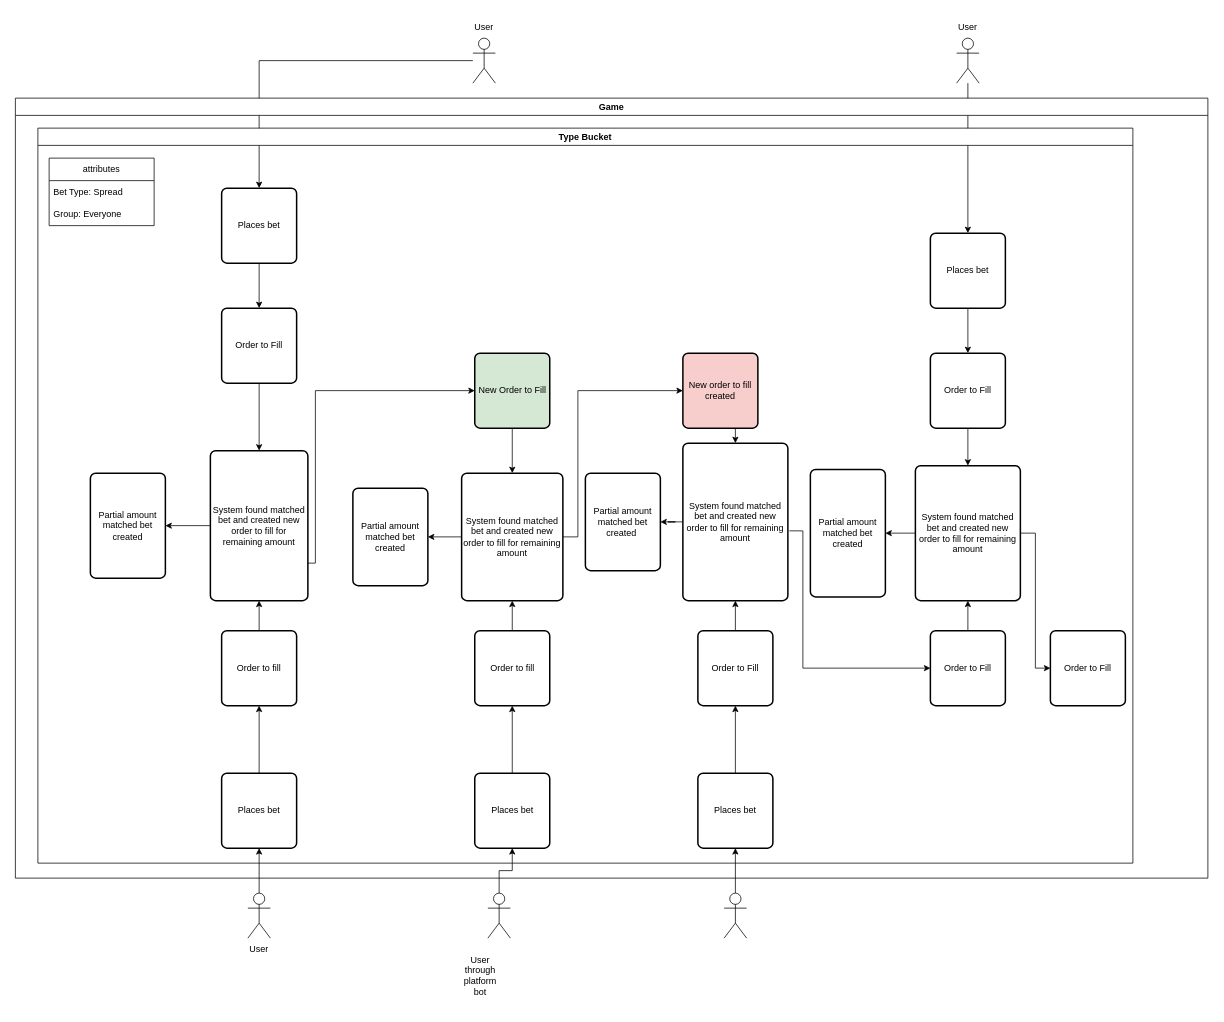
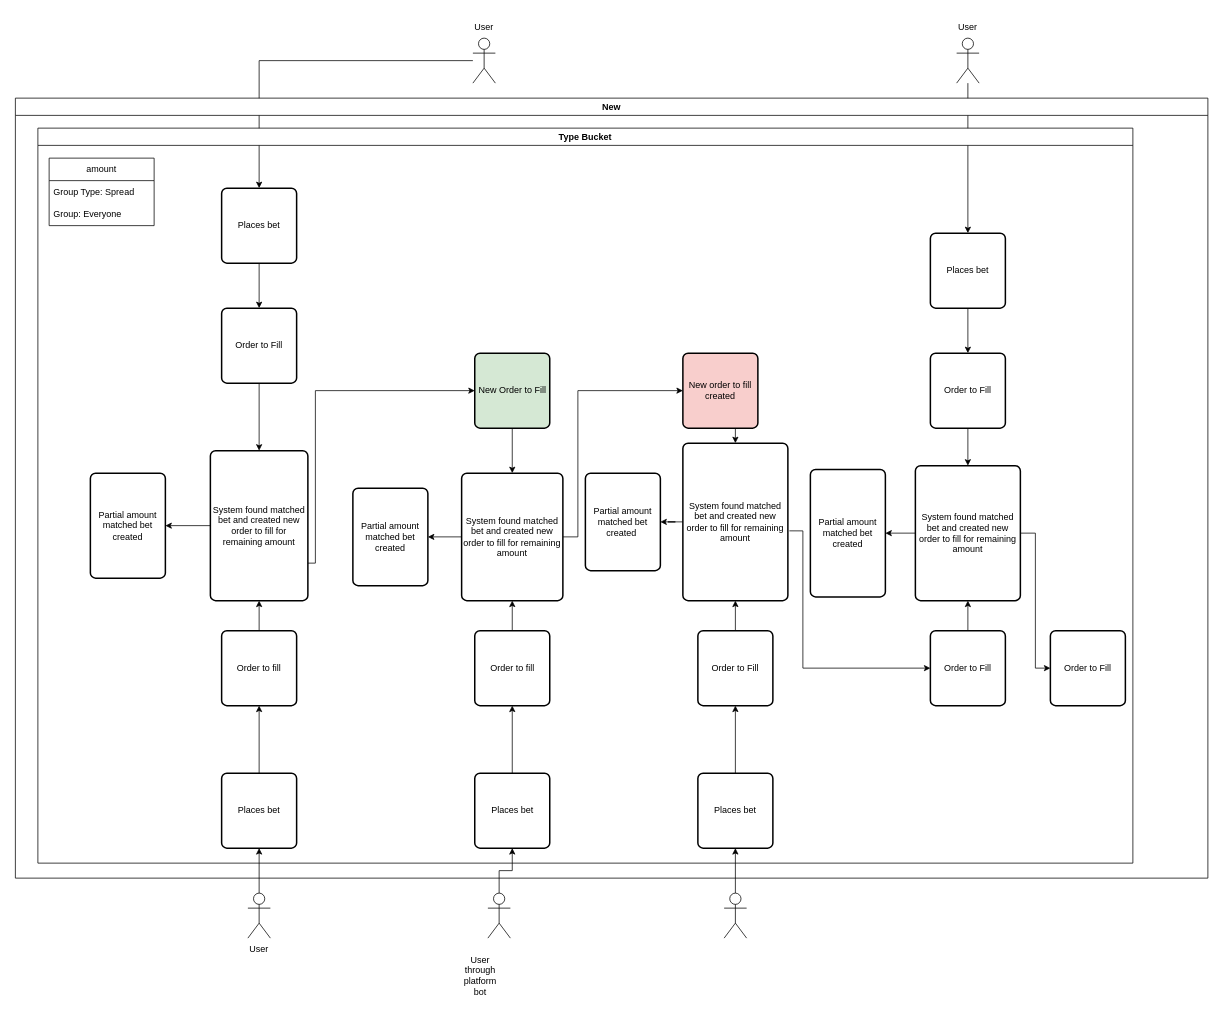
(612, 107) -> (612, 107)
(102, 169) -> (102, 169)
(90, 192) -> (95, 192)
